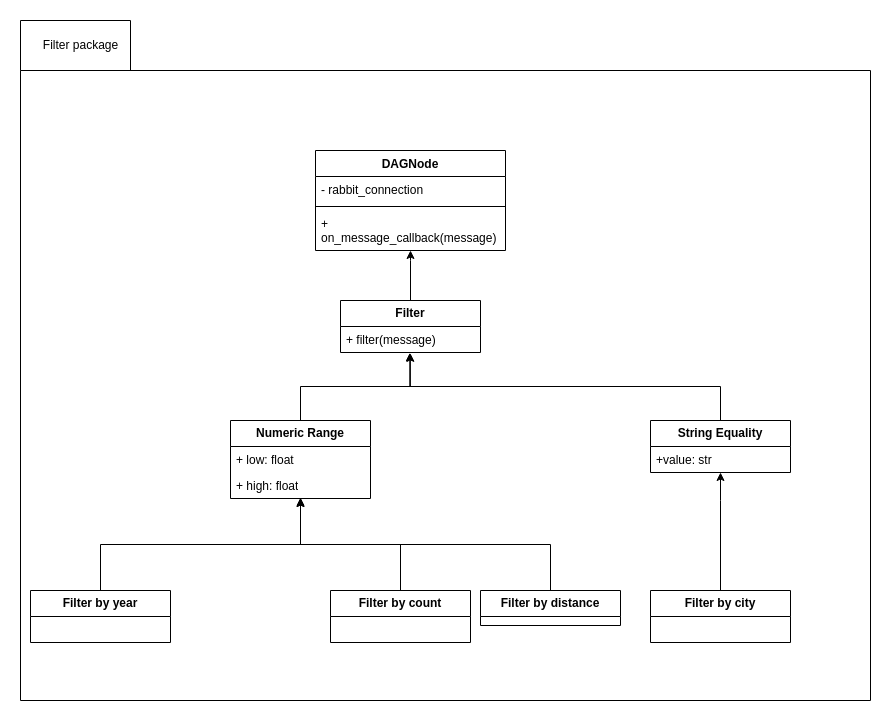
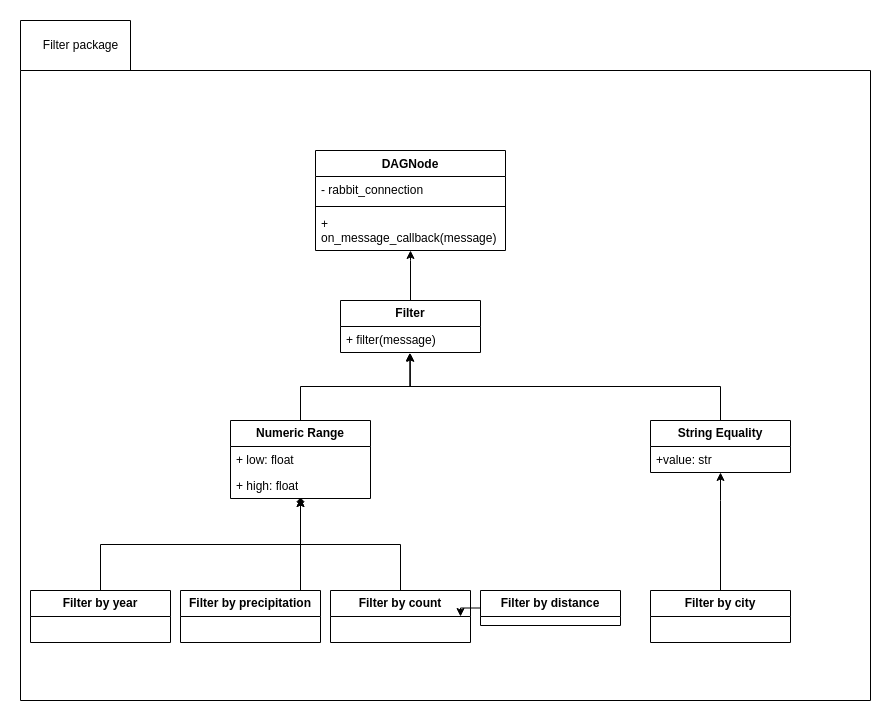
(298, 545) -> (298, 545)
(499, 545) -> (469, 608)
none -> (301, 568)
none -> (251, 617)
